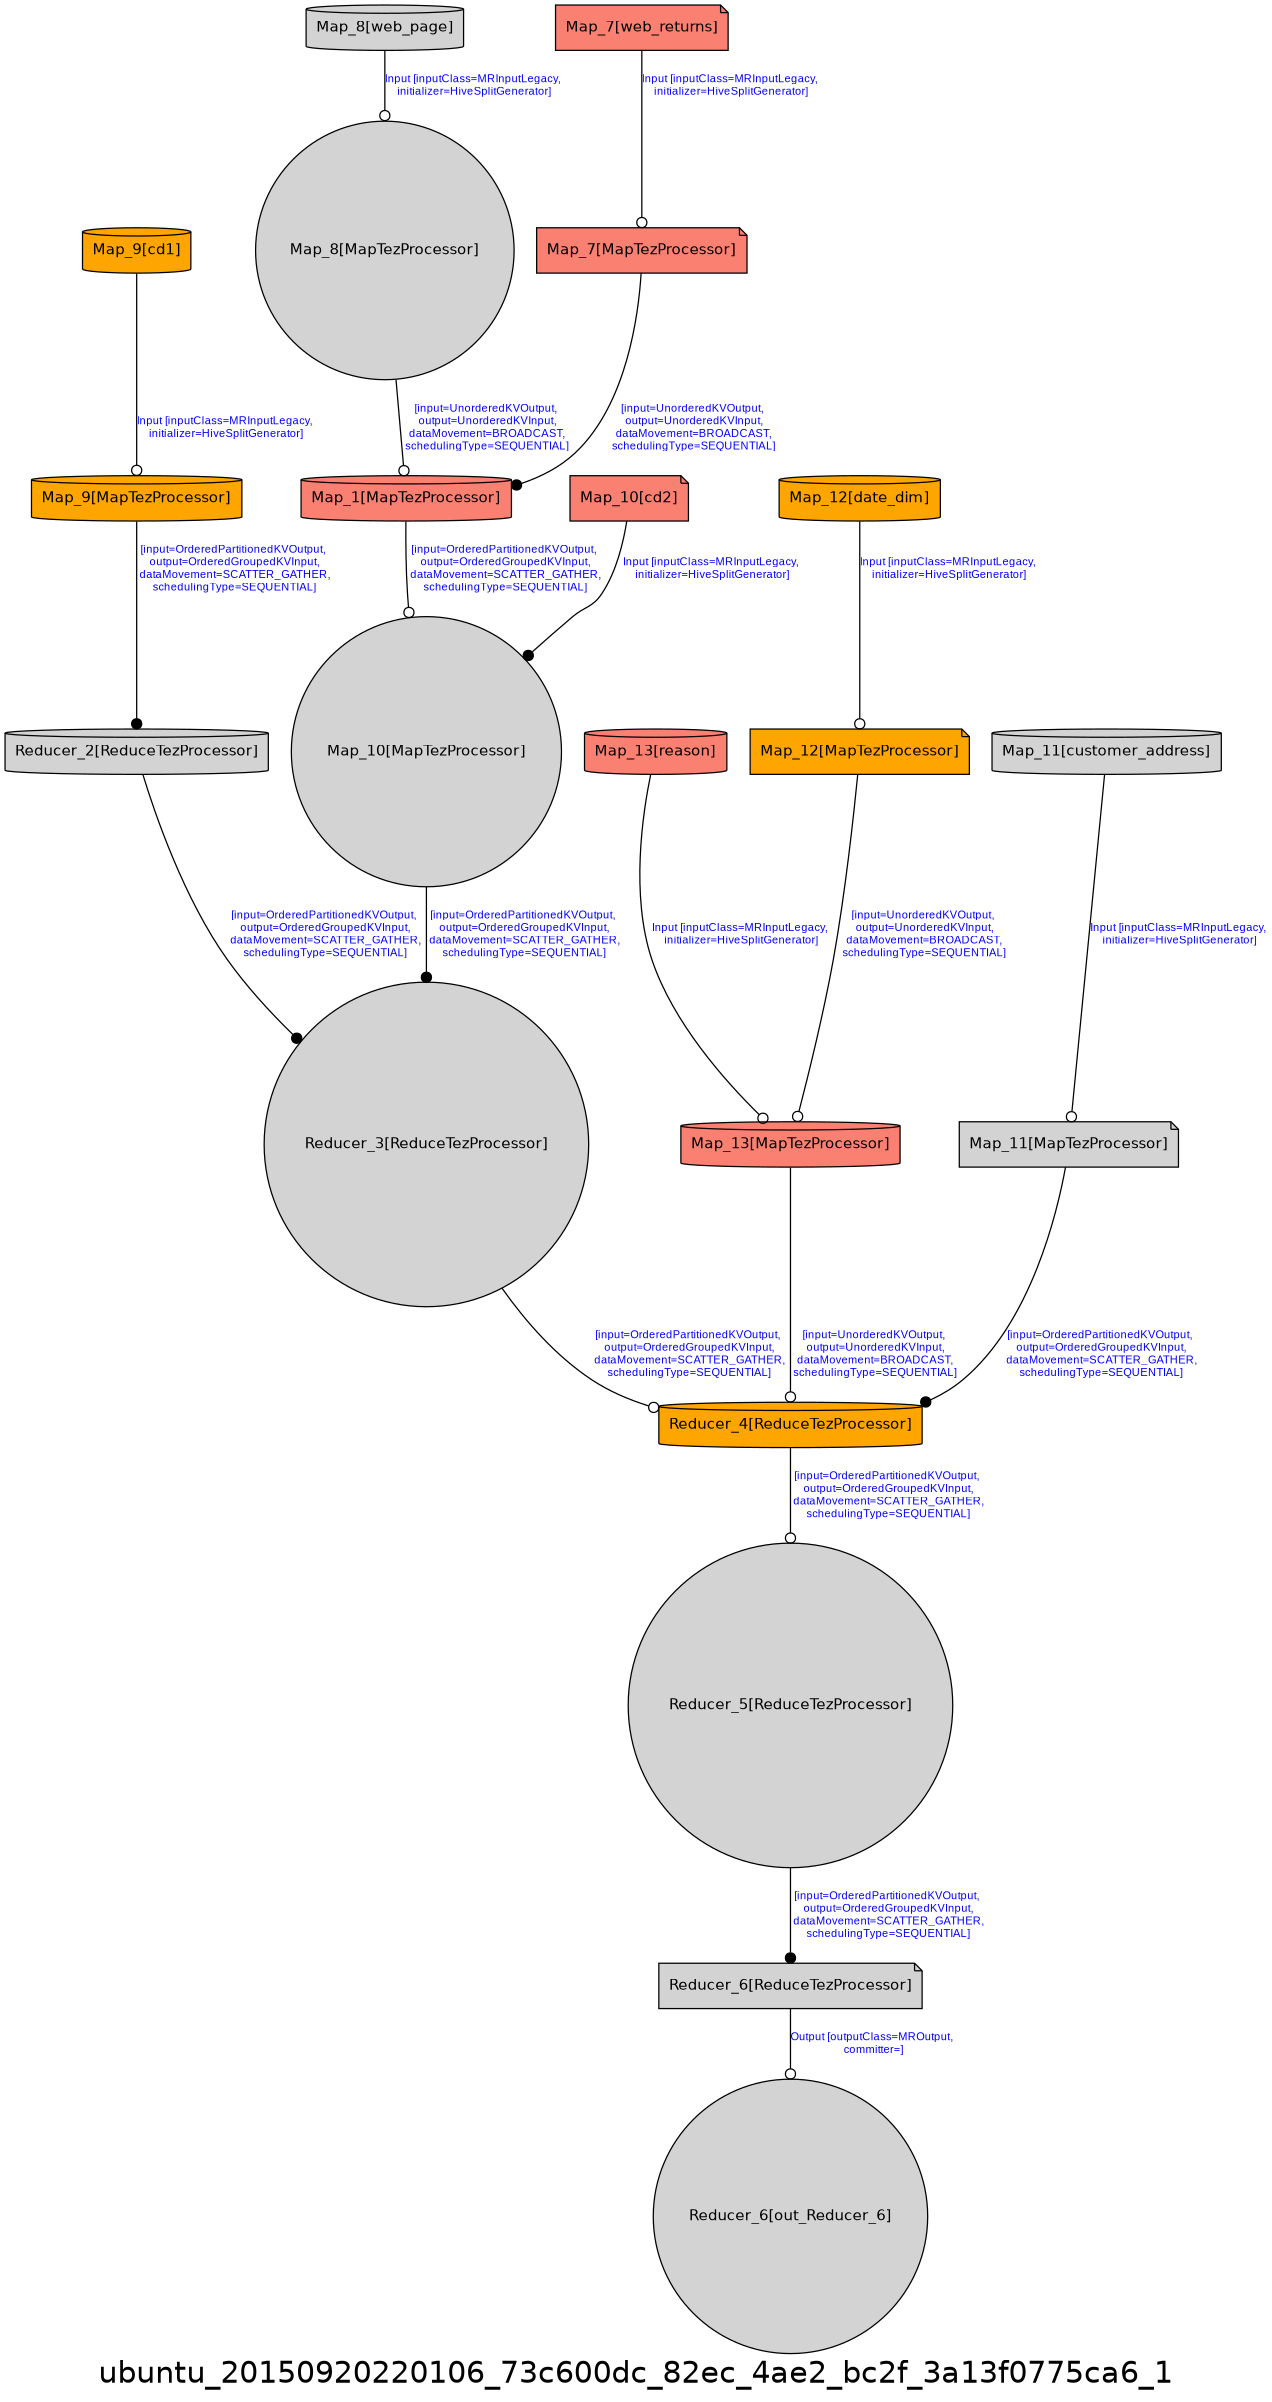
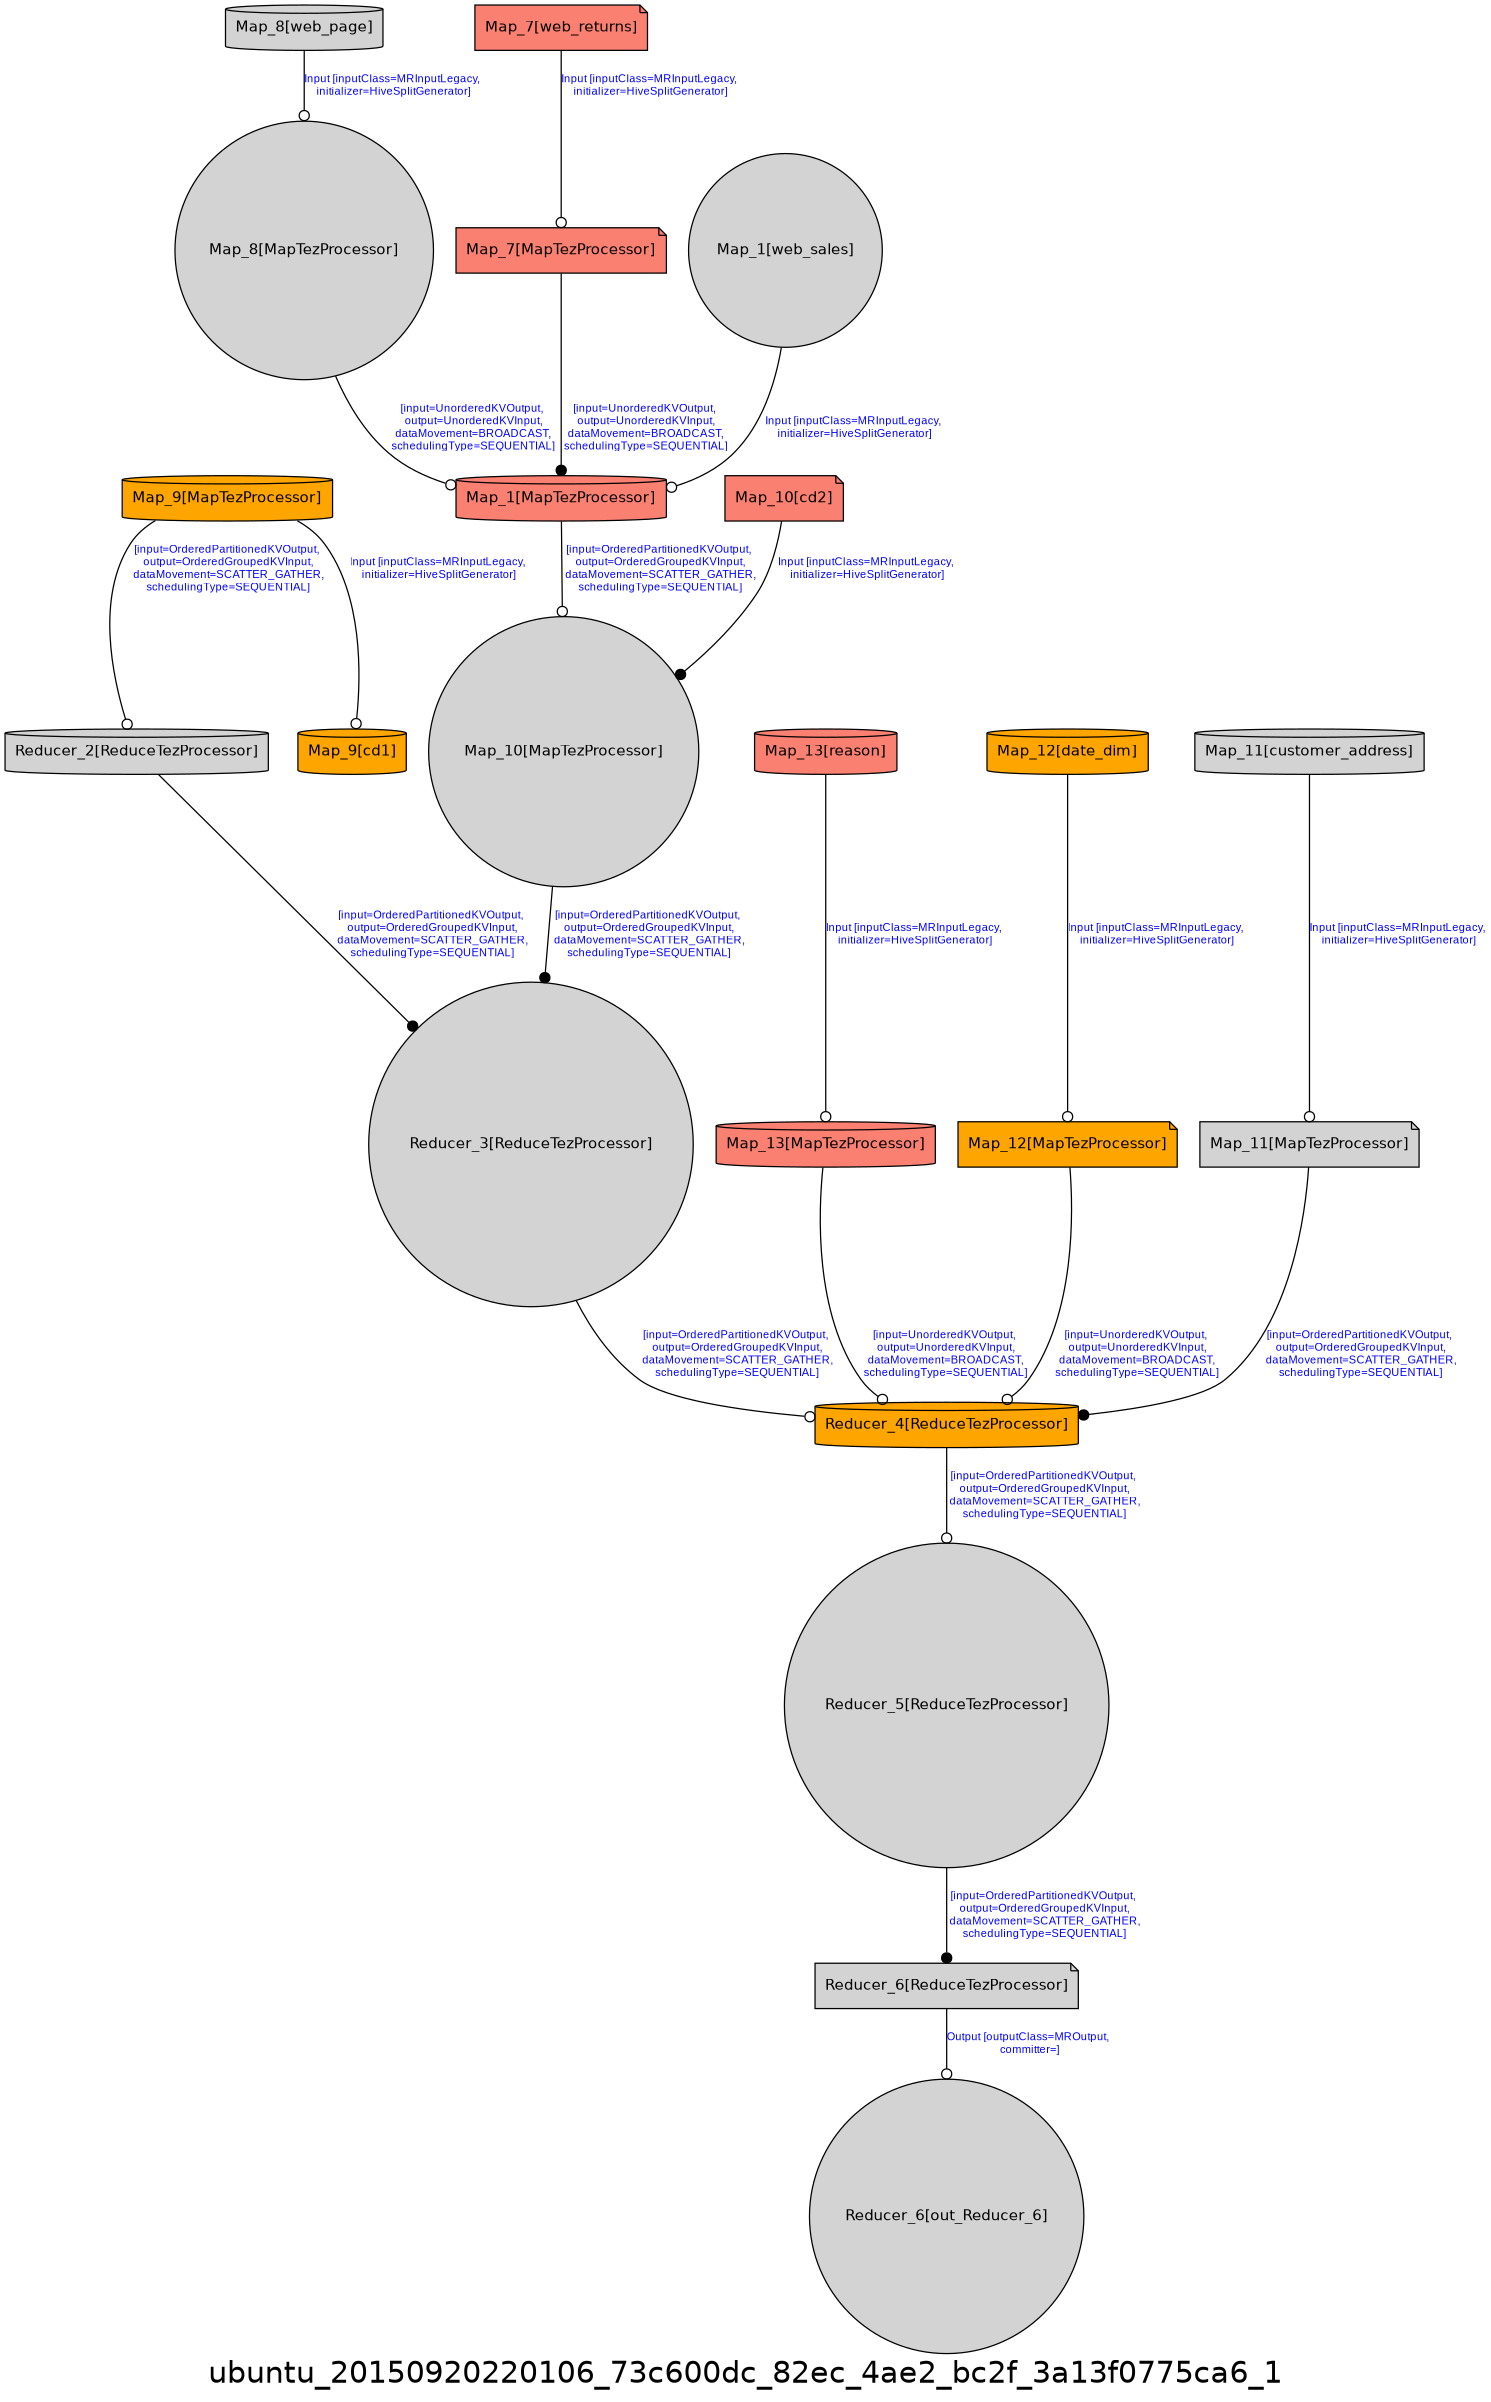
none -> (785, 250)
(137, 369) -> (353, 610)
(137, 620) -> (110, 613)
(836, 944) -> (1064, 1289)
